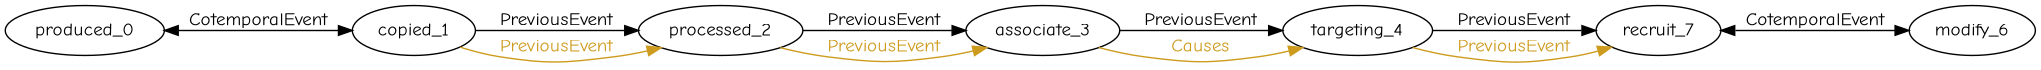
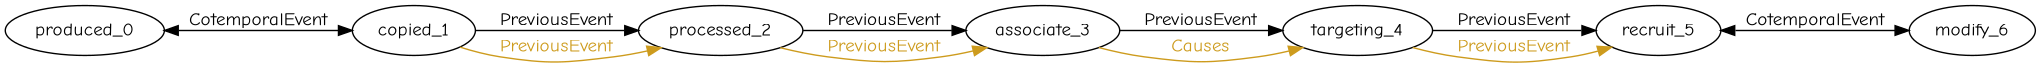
(1658, 30) -> (1658, 30)
